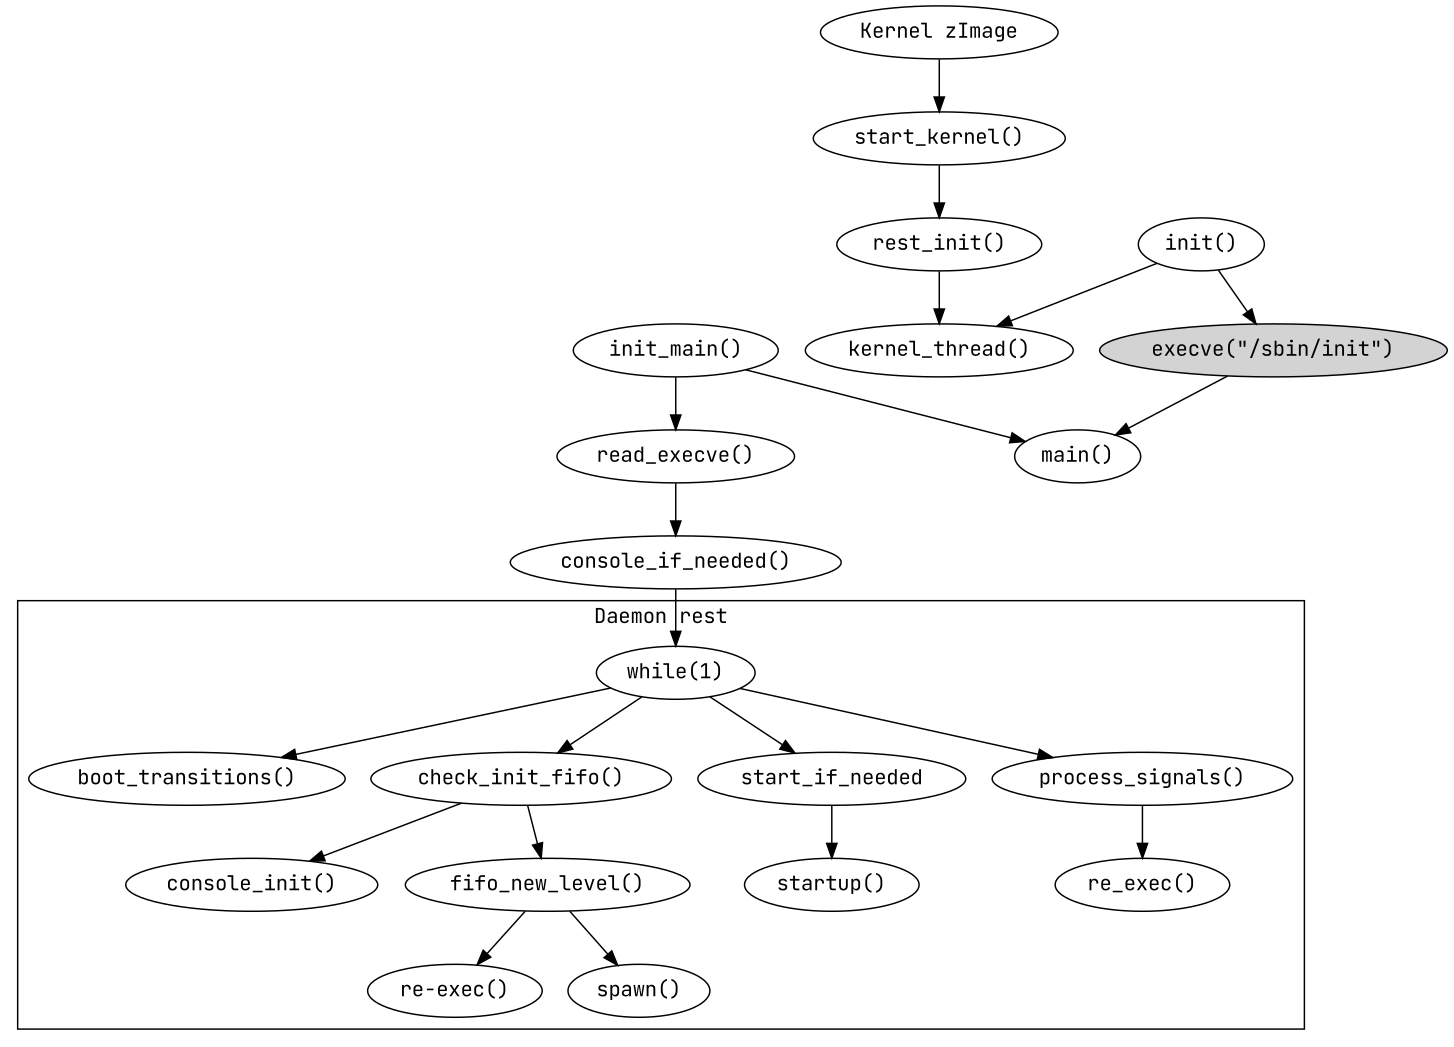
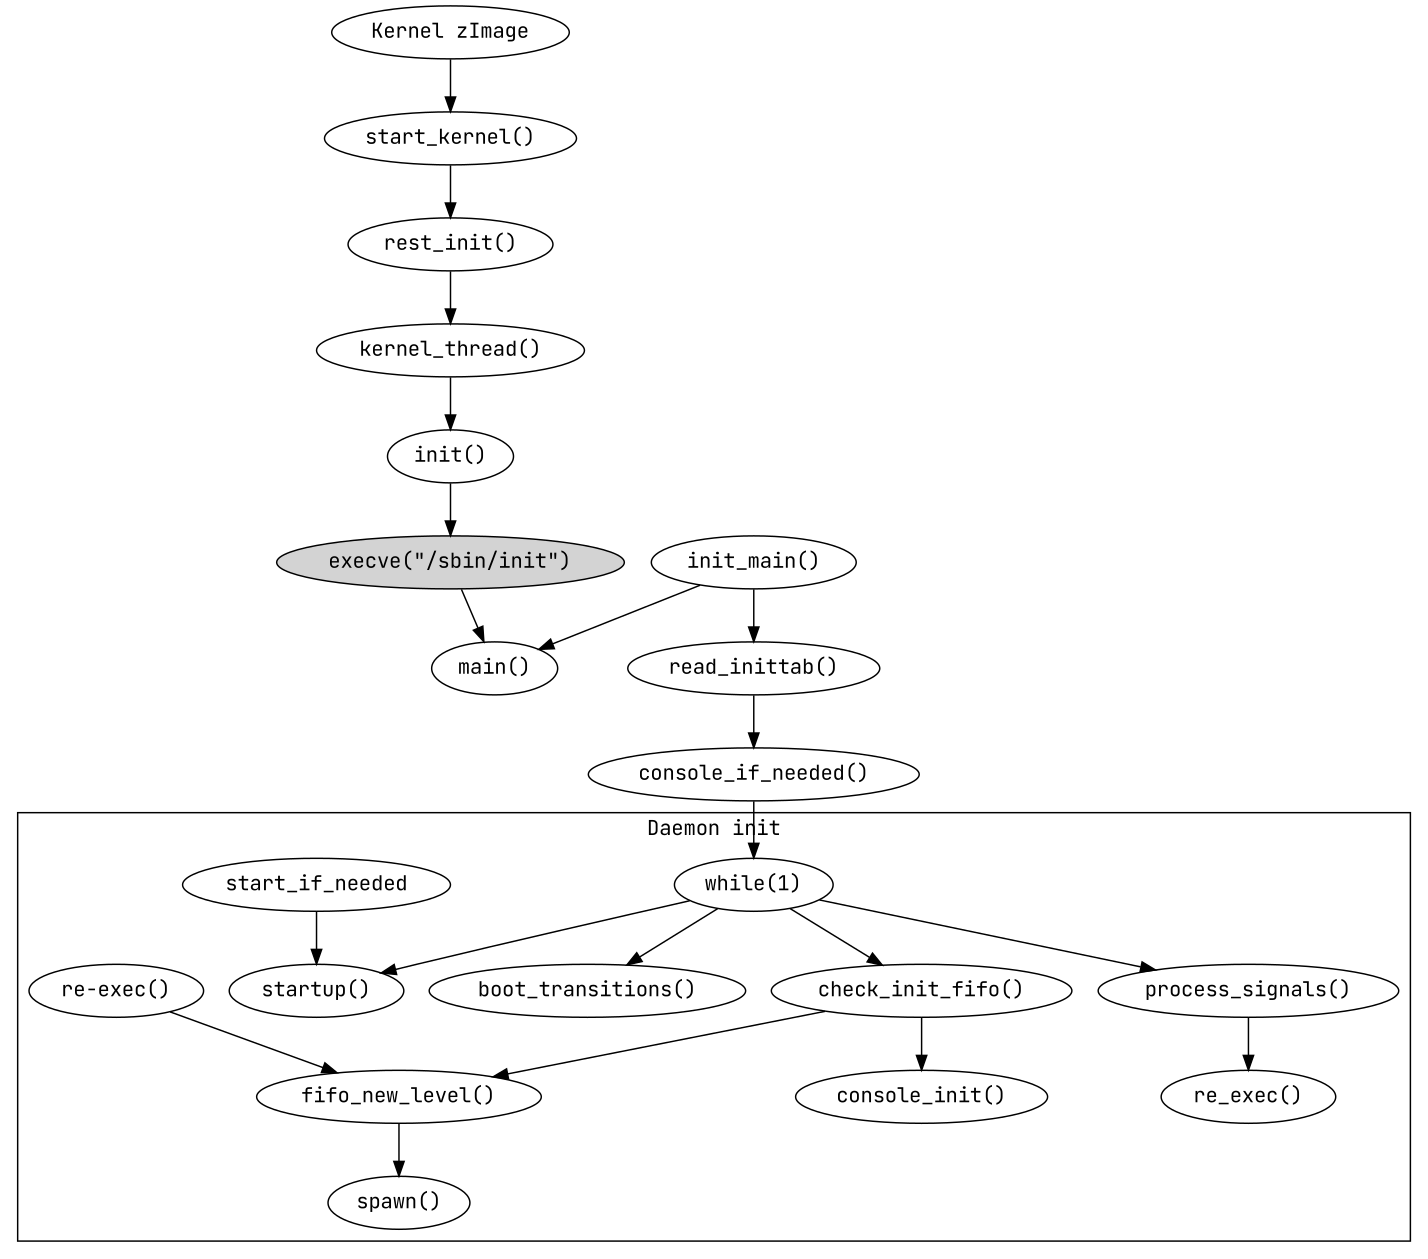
(1084, 292) -> (451, 396)
(676, 456) -> (754, 668)
(661, 618) -> (714, 830)
(746, 721) -> (543, 935)
(506, 932) -> (247, 1040)
